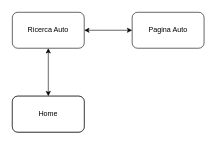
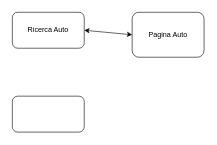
(168, 30) -> (168, 35)
(48, 91) -> none
(48, 114) -> none
